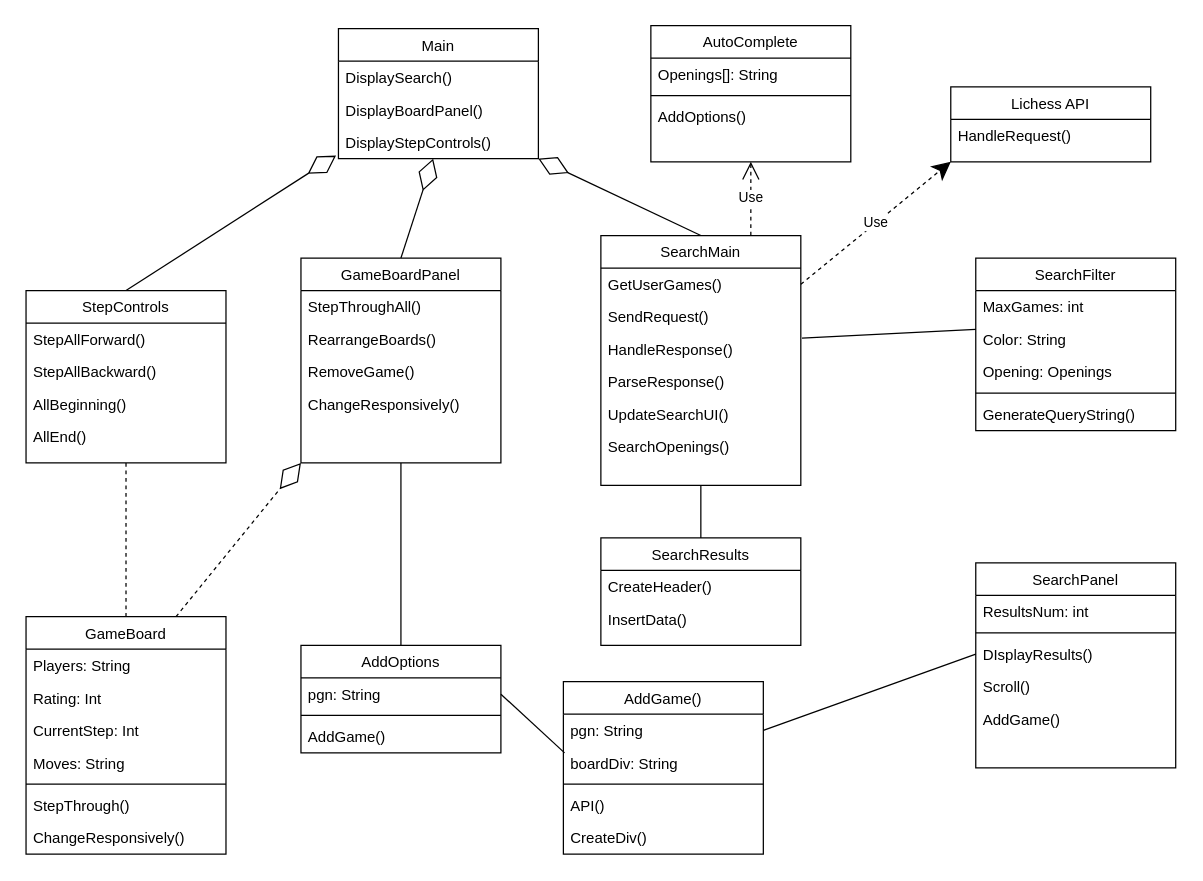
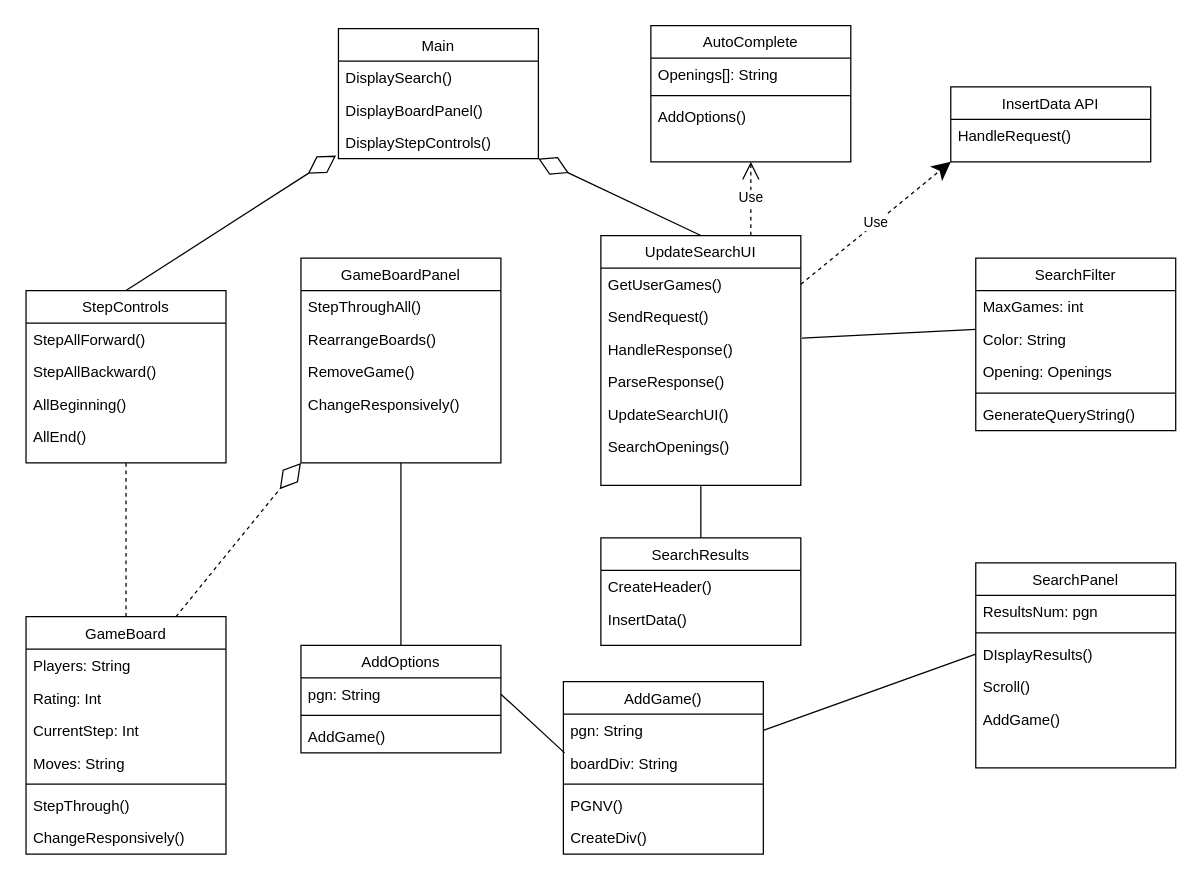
(1050, 104) -> (1050, 104)
(412, 224) -> none
(700, 253) -> (700, 253)
(1038, 613) -> (1040, 613)
(591, 806) -> (595, 806)
